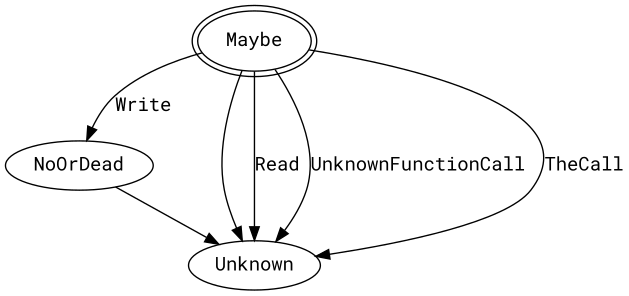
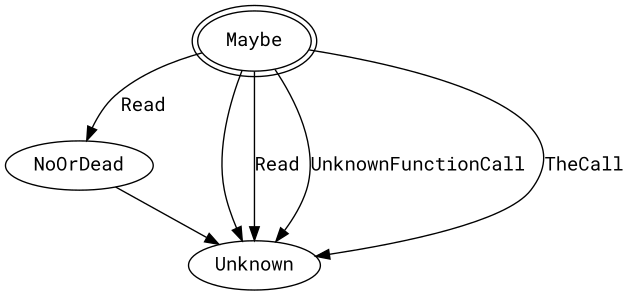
(144, 106) -> (144, 106)
